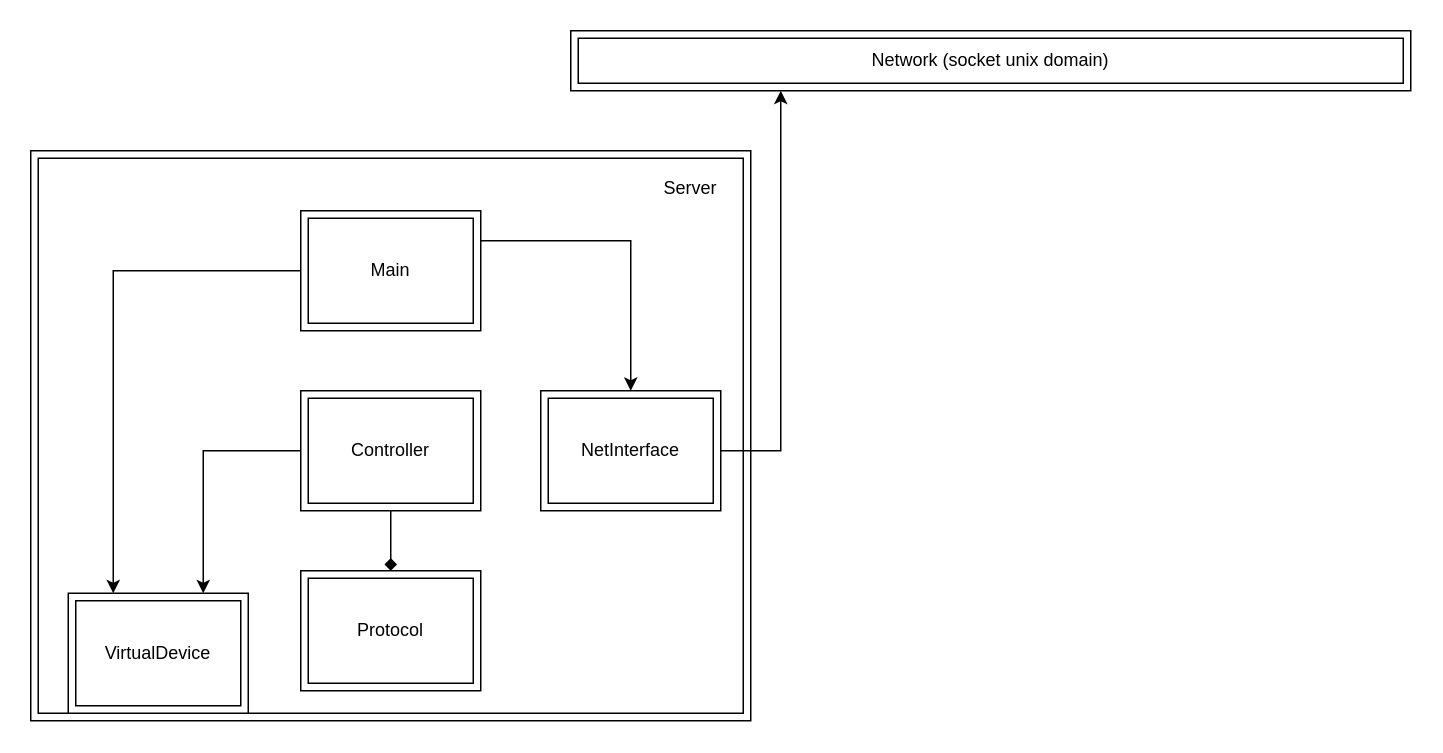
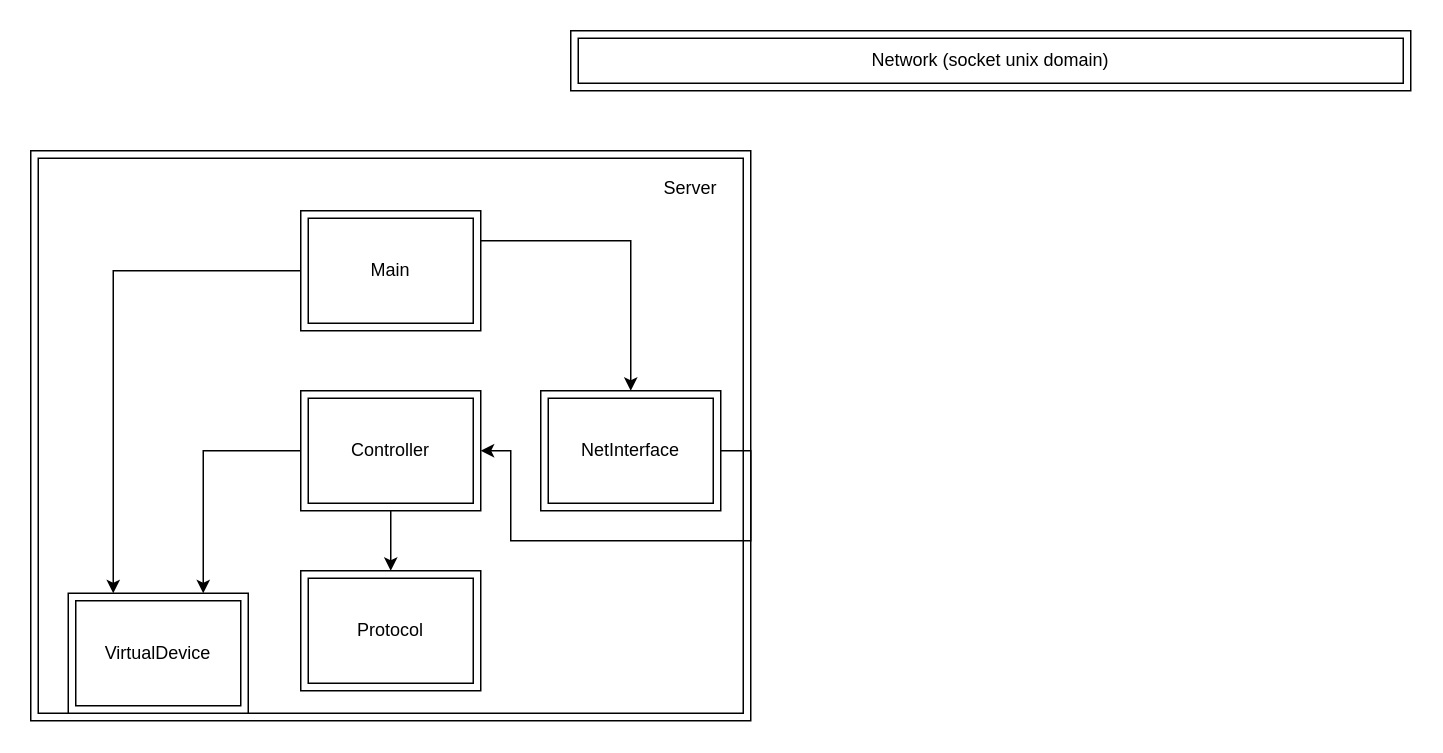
(781, 292) -> (578, 541)
(391, 558) -> (391, 559)
